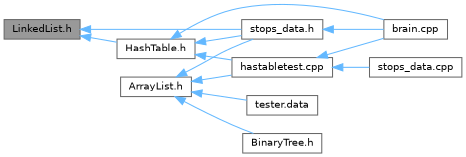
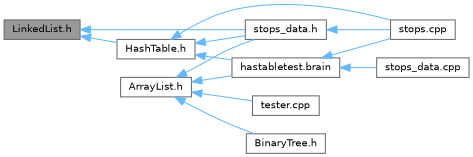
(416, 29) -> (423, 30)
(282, 67) -> (286, 68)
(282, 105) -> (286, 106)
